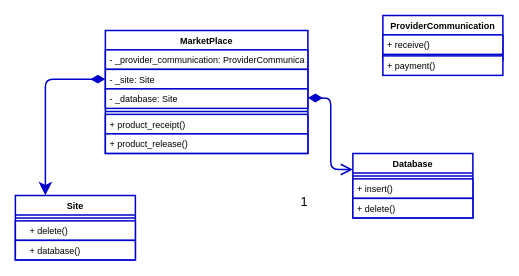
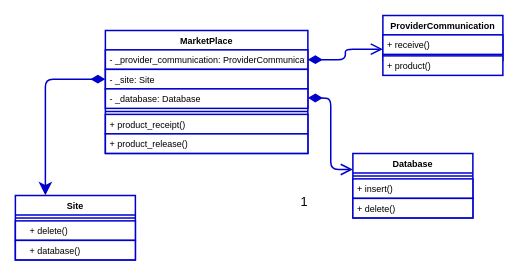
none -> (347, 50)
(415, 66) -> (415, 66)
(150, 99) -> (161, 99)
